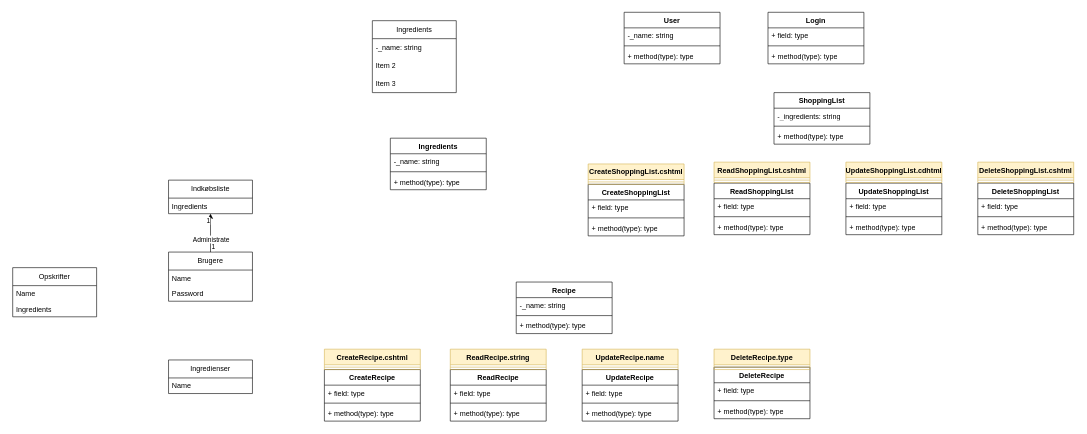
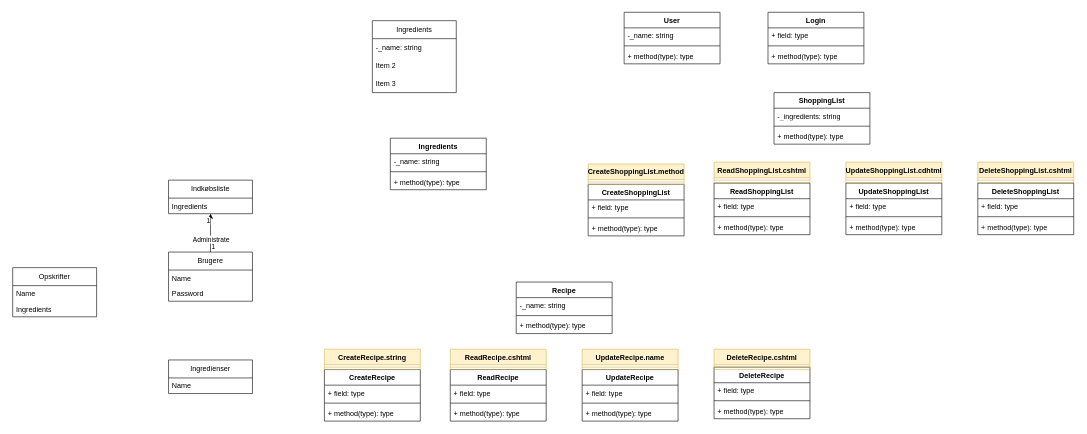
(636, 173) -> (636, 177)
(372, 358) -> (372, 358)
(498, 358) -> (498, 358)
(762, 358) -> (762, 358)
